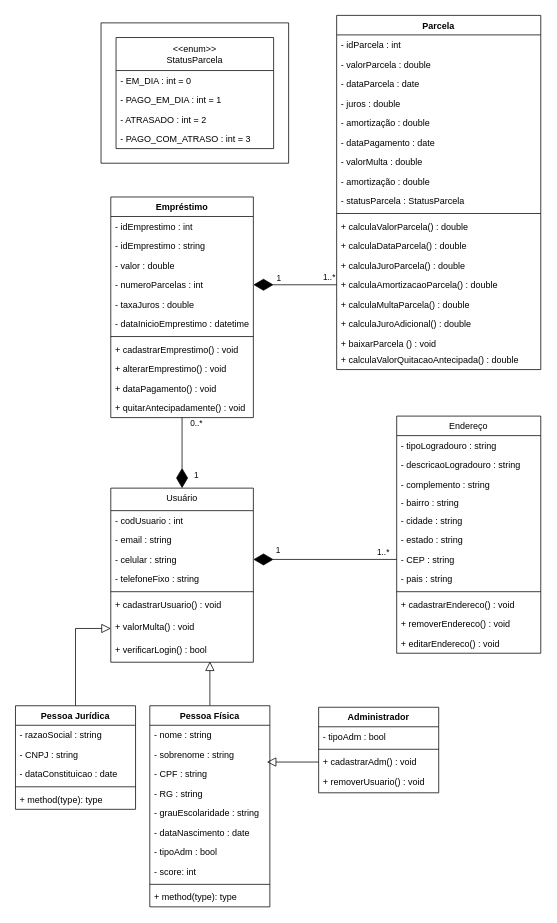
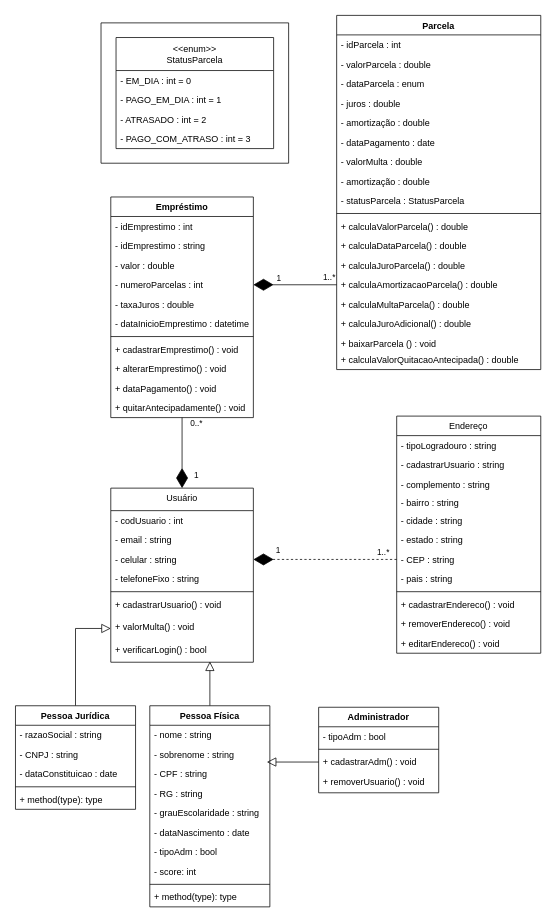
(385, 84) -> (385, 84)
(469, 465) -> (462, 465)
(334, 559) -> (334, 559)
